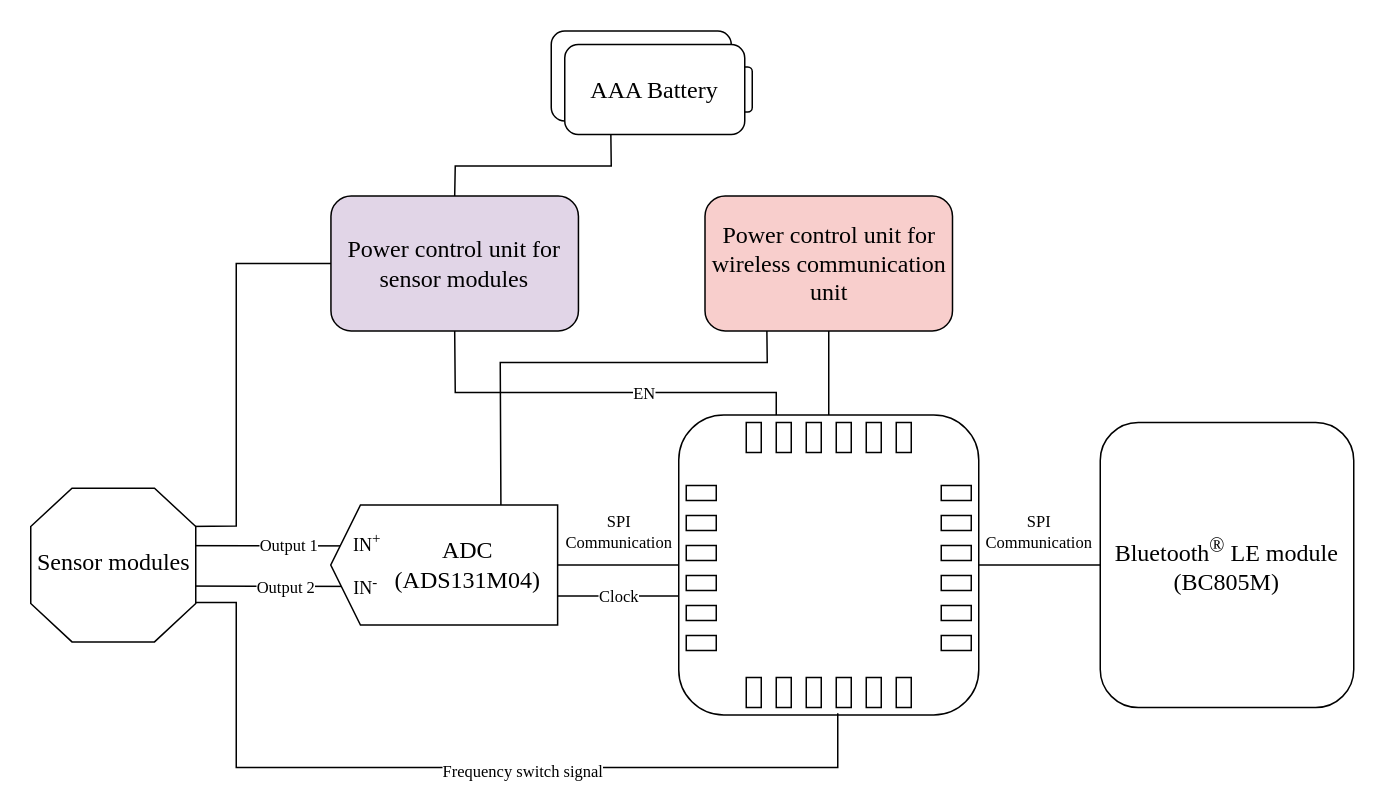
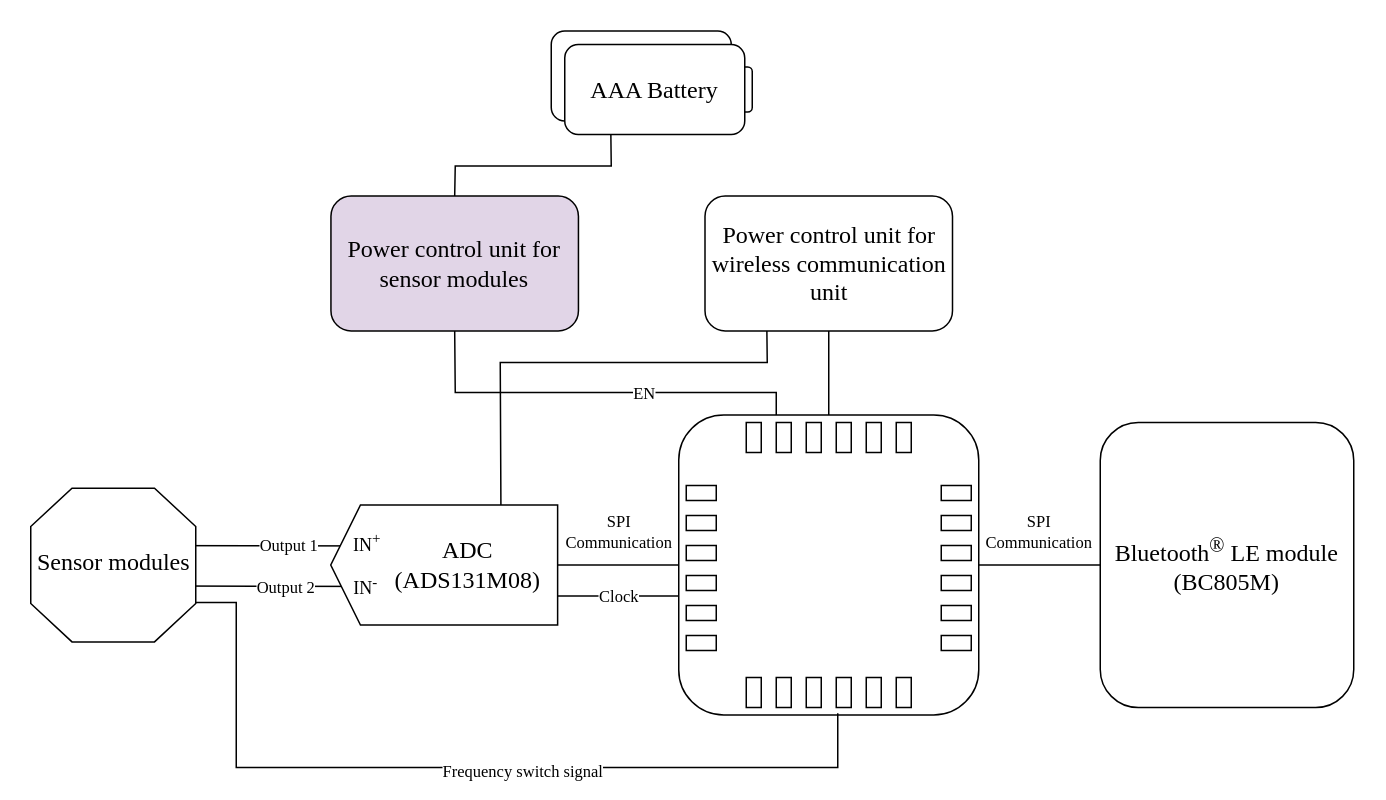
(829, 263) -> (829, 263)
(236, 368) -> none
(468, 565) -> (468, 565)
